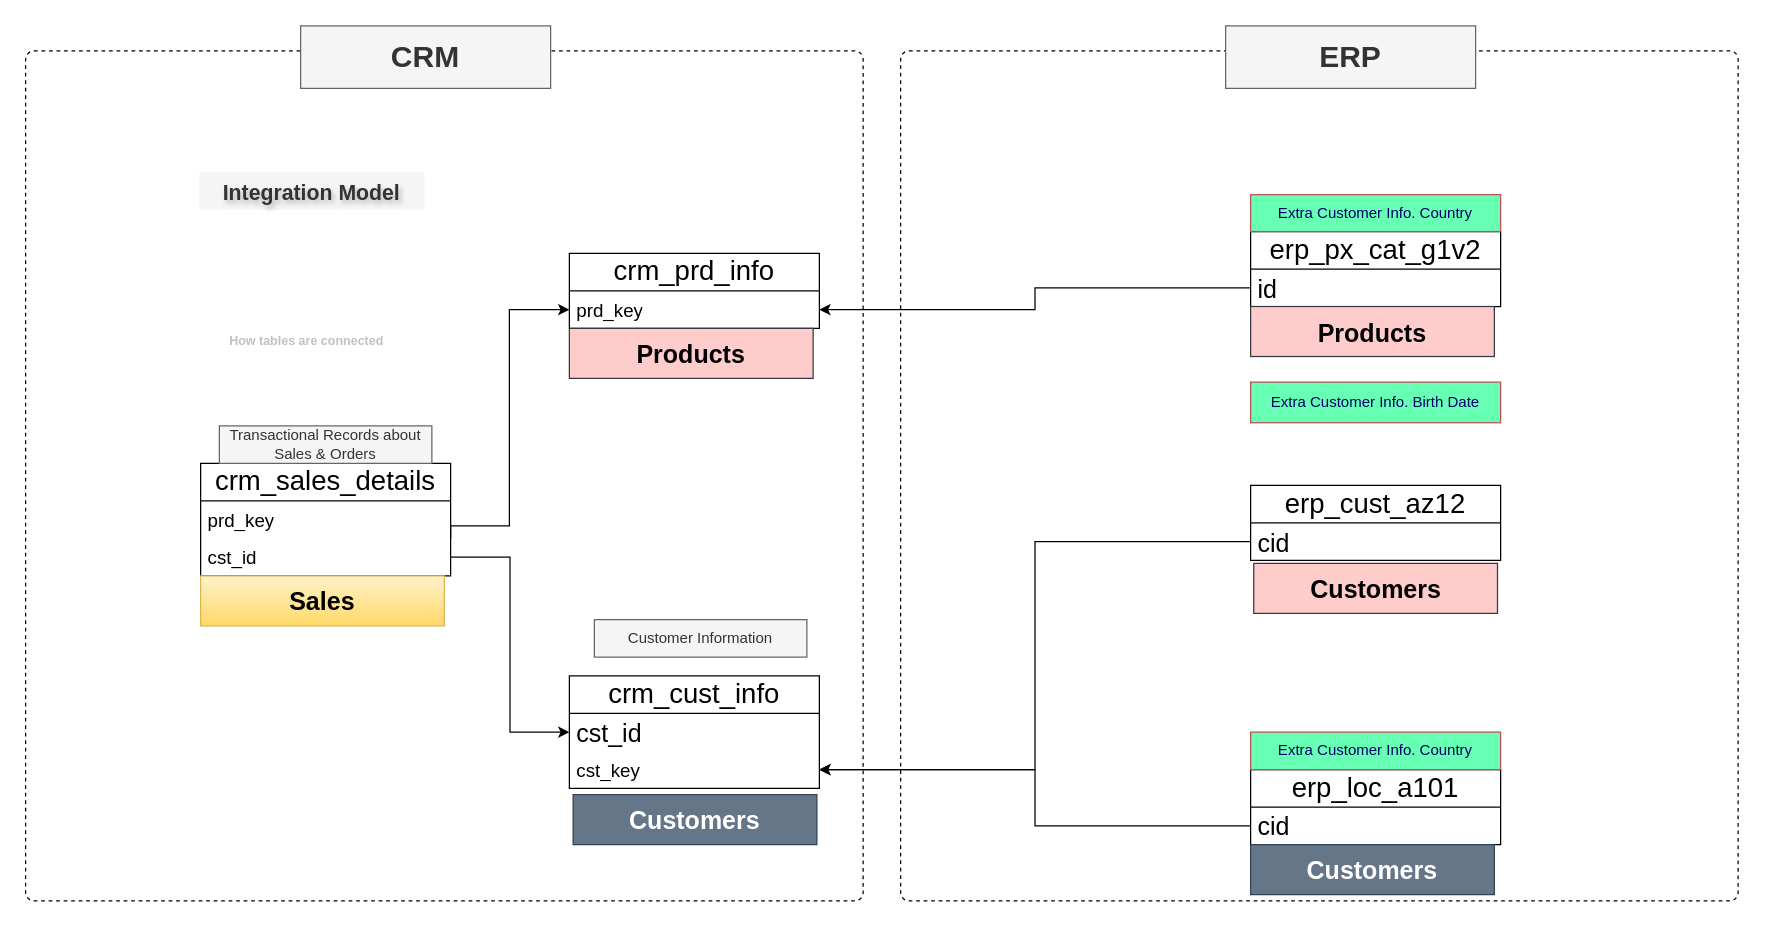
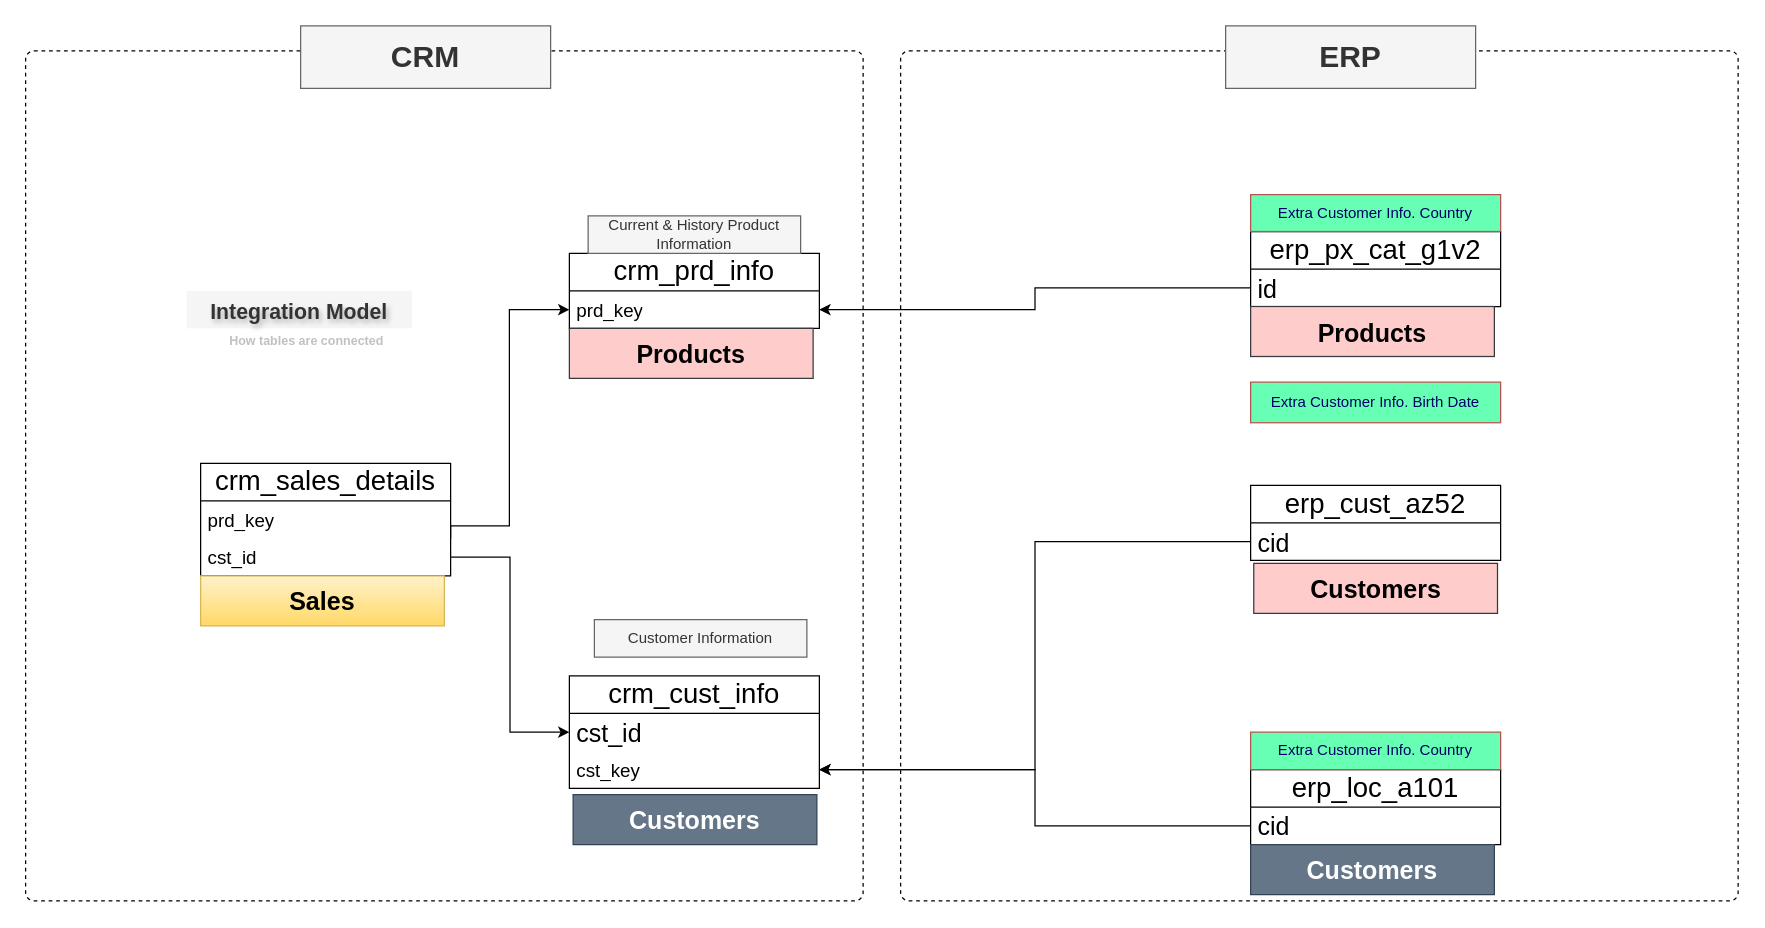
(312, 191) -> (299, 309)
none -> (694, 234)
(326, 444) -> none
(1376, 504) -> (1376, 504)
